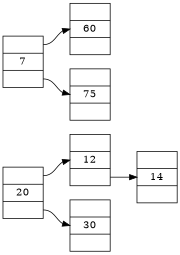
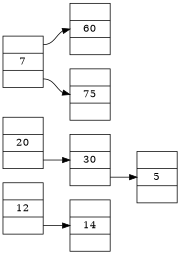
(54, 171) -> none
none -> (157, 177)
